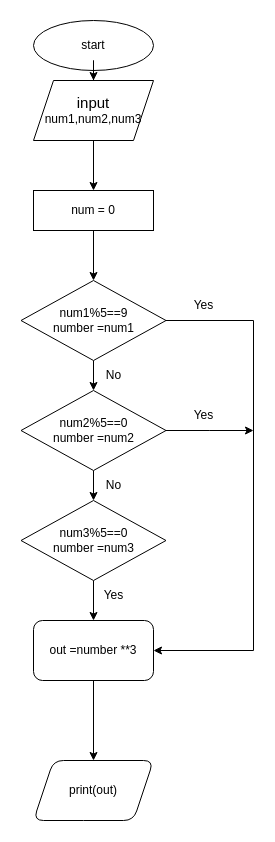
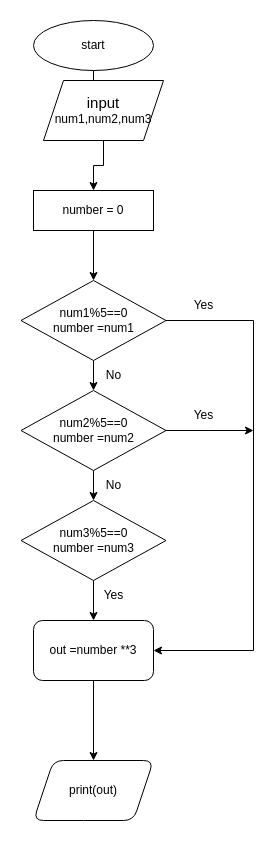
(94, 111) -> (104, 111)
(94, 211) -> (94, 211)
(94, 321) -> (94, 321)
